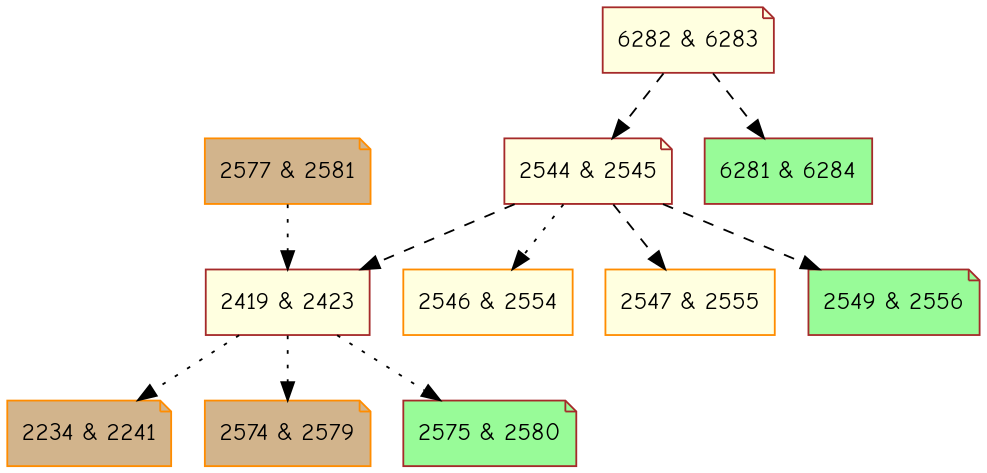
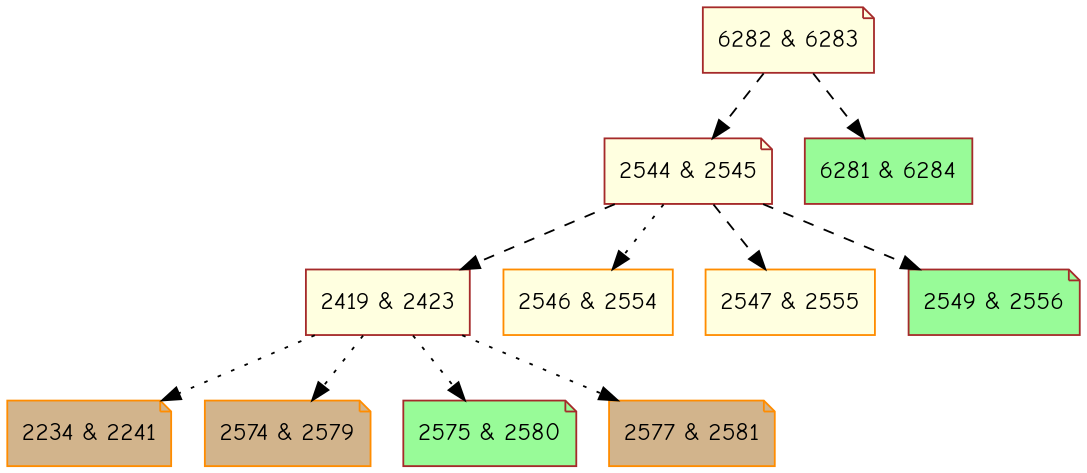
(288, 228) -> (531, 364)
